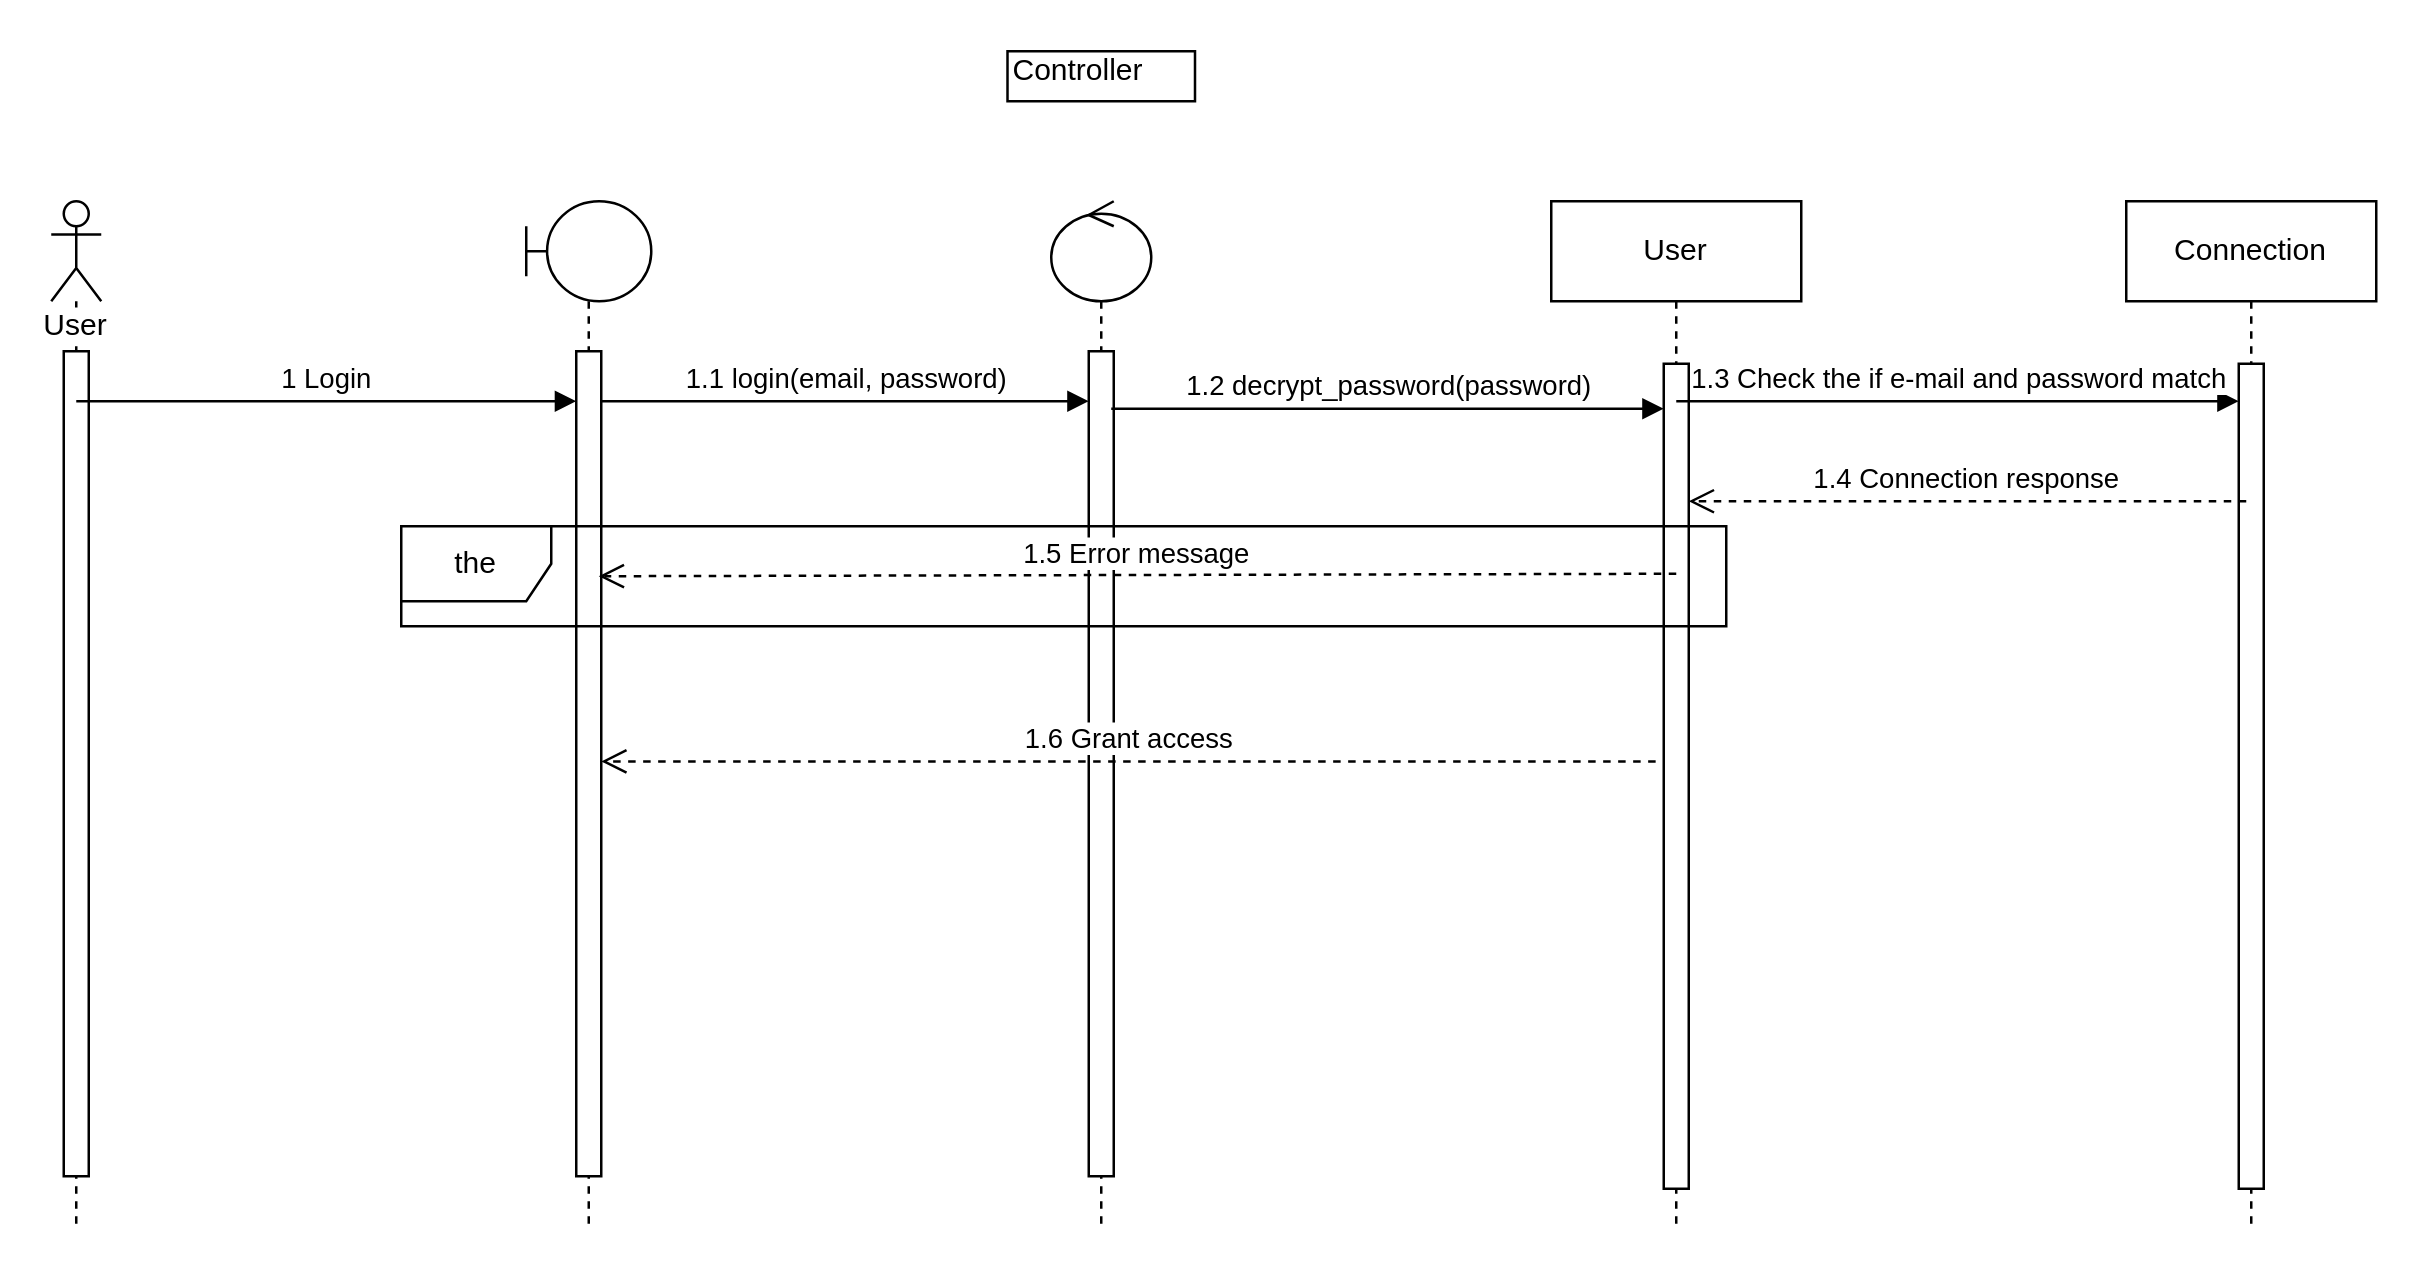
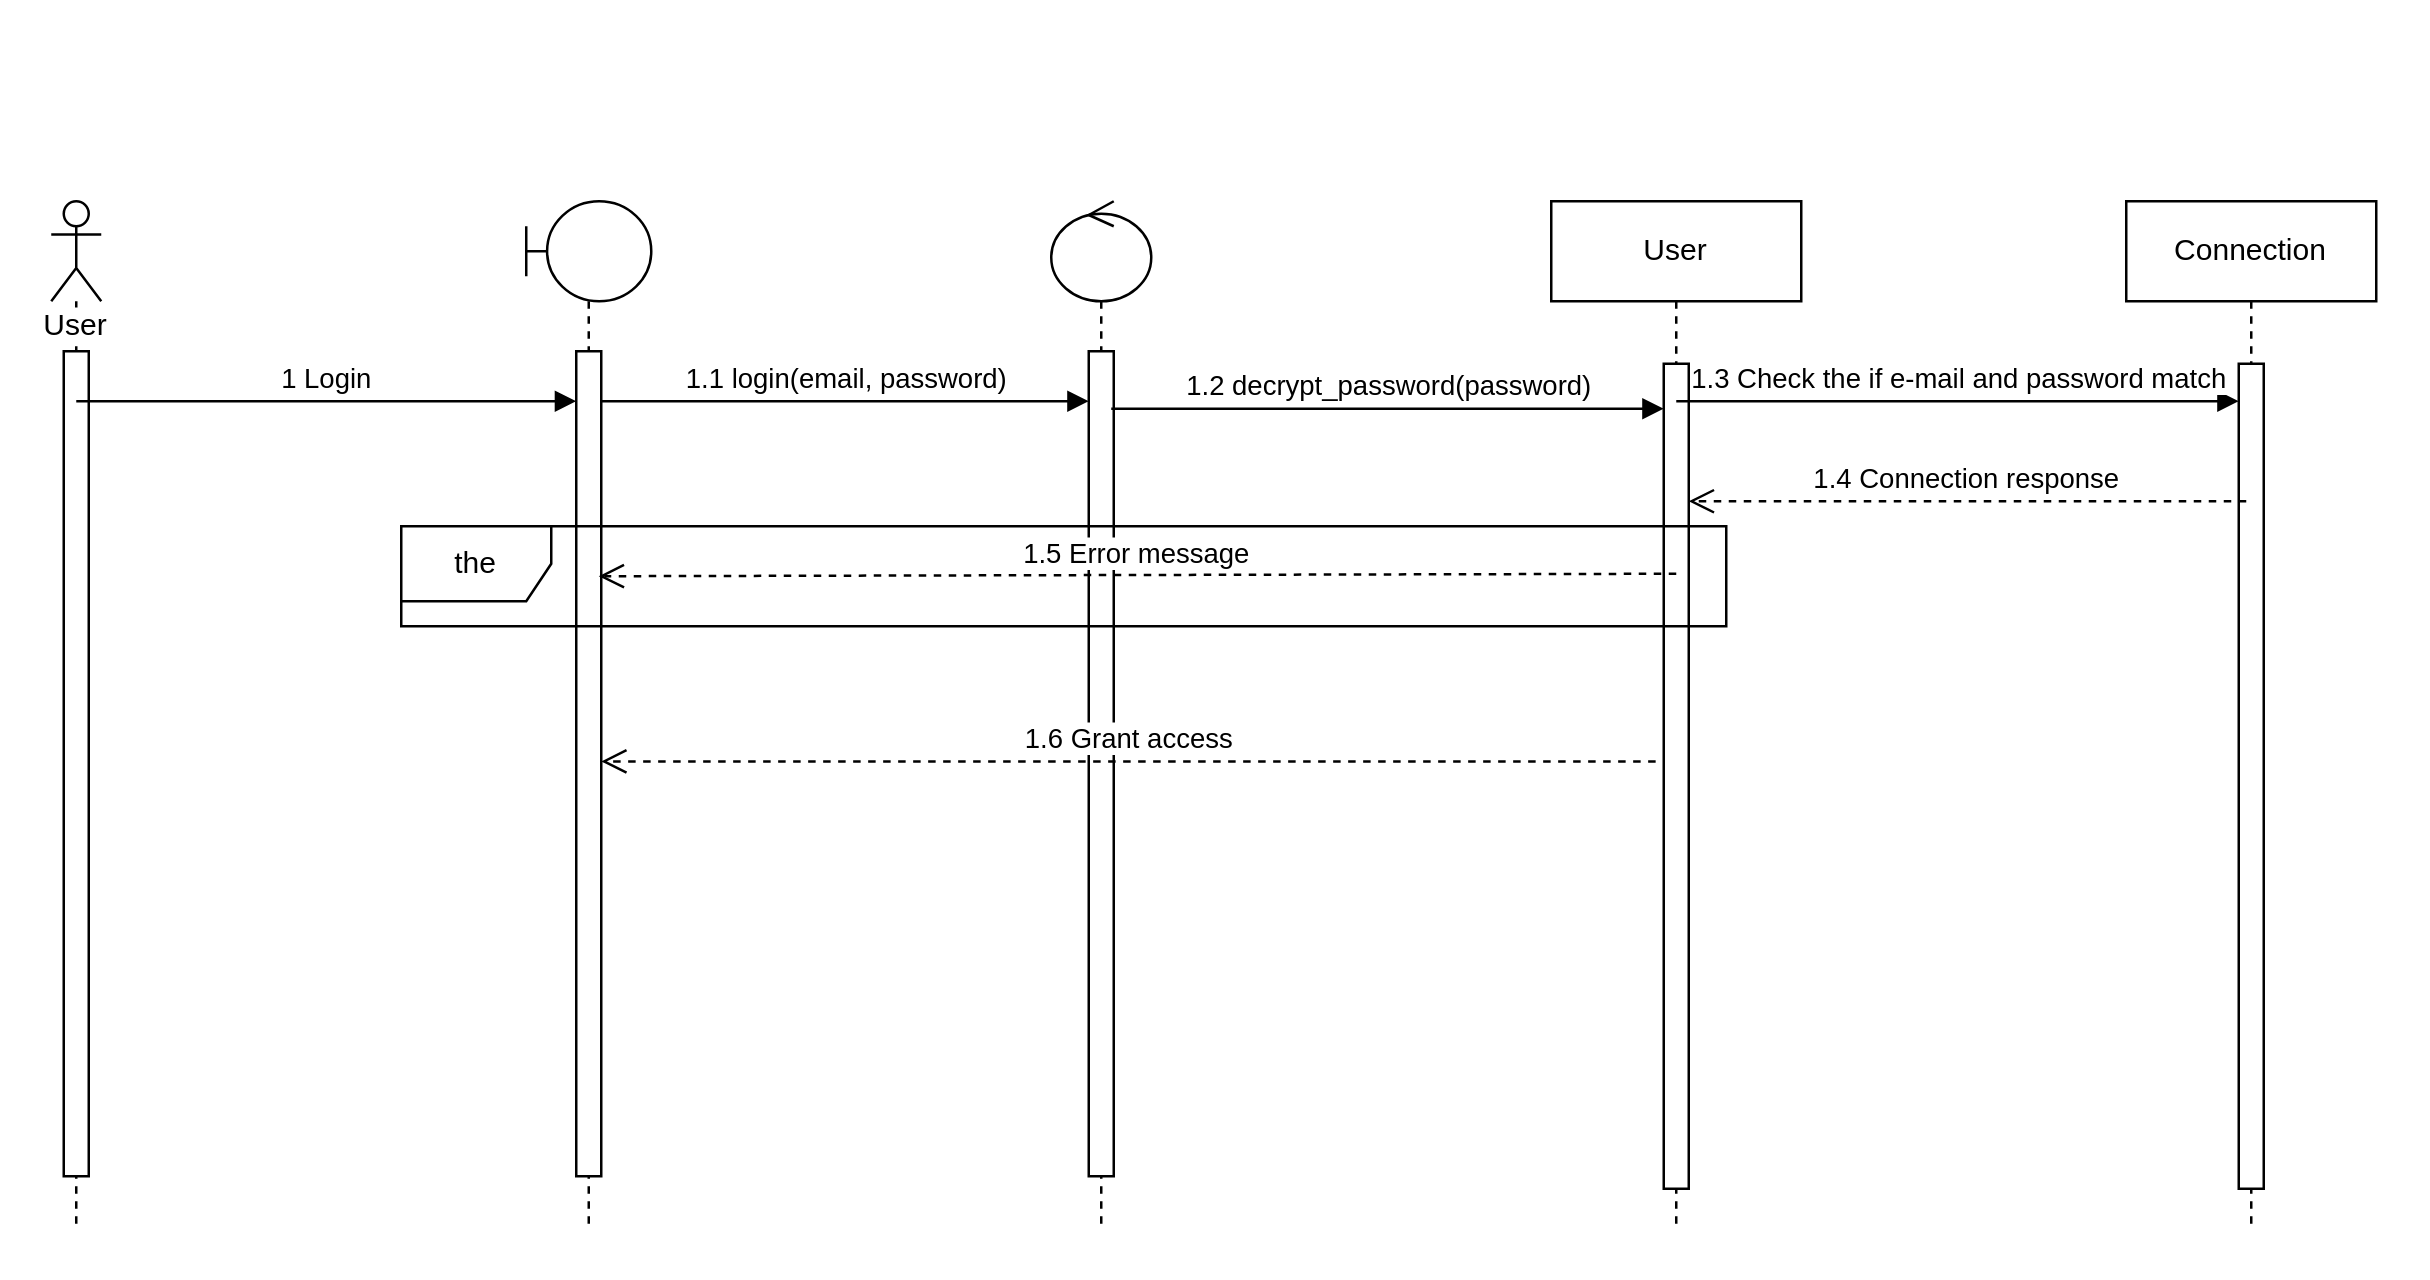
(1101, 76) -> none
